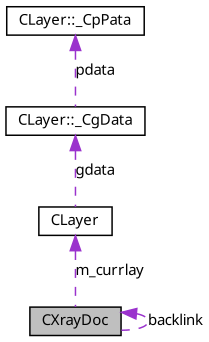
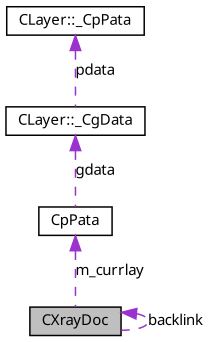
(75, 221) -> (75, 221)
